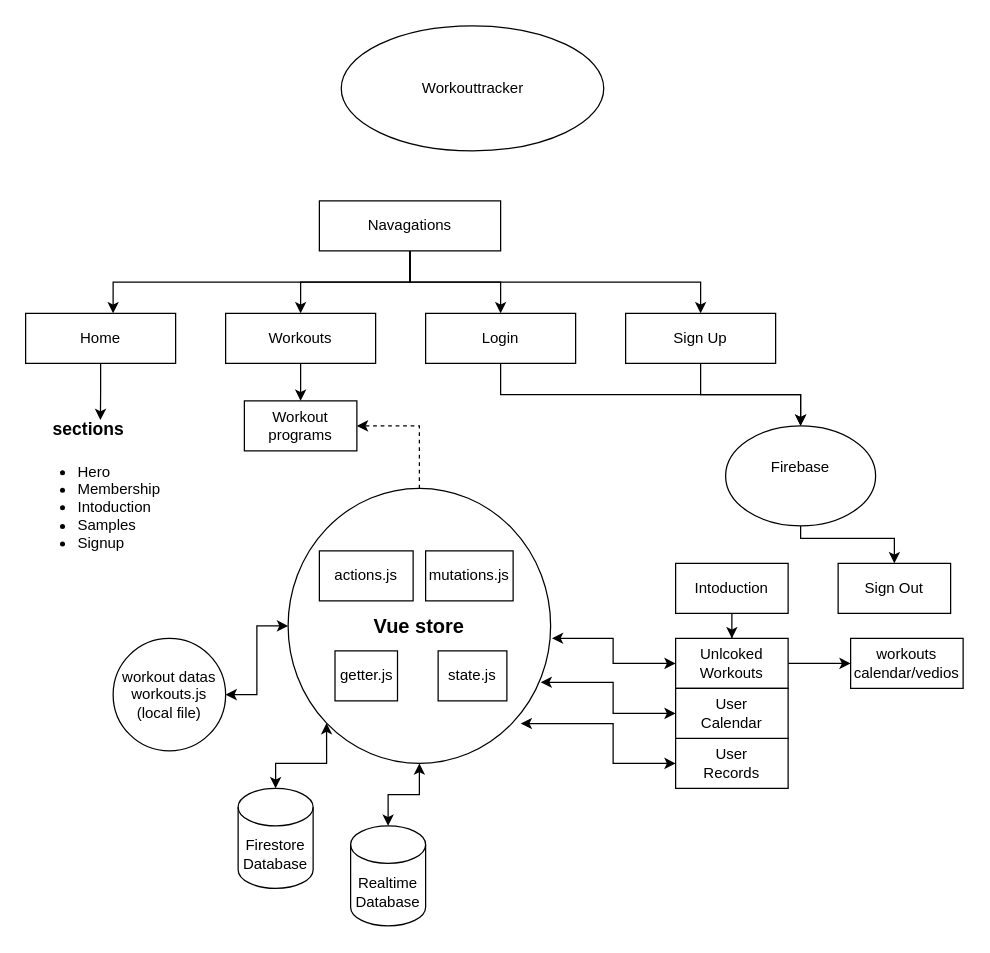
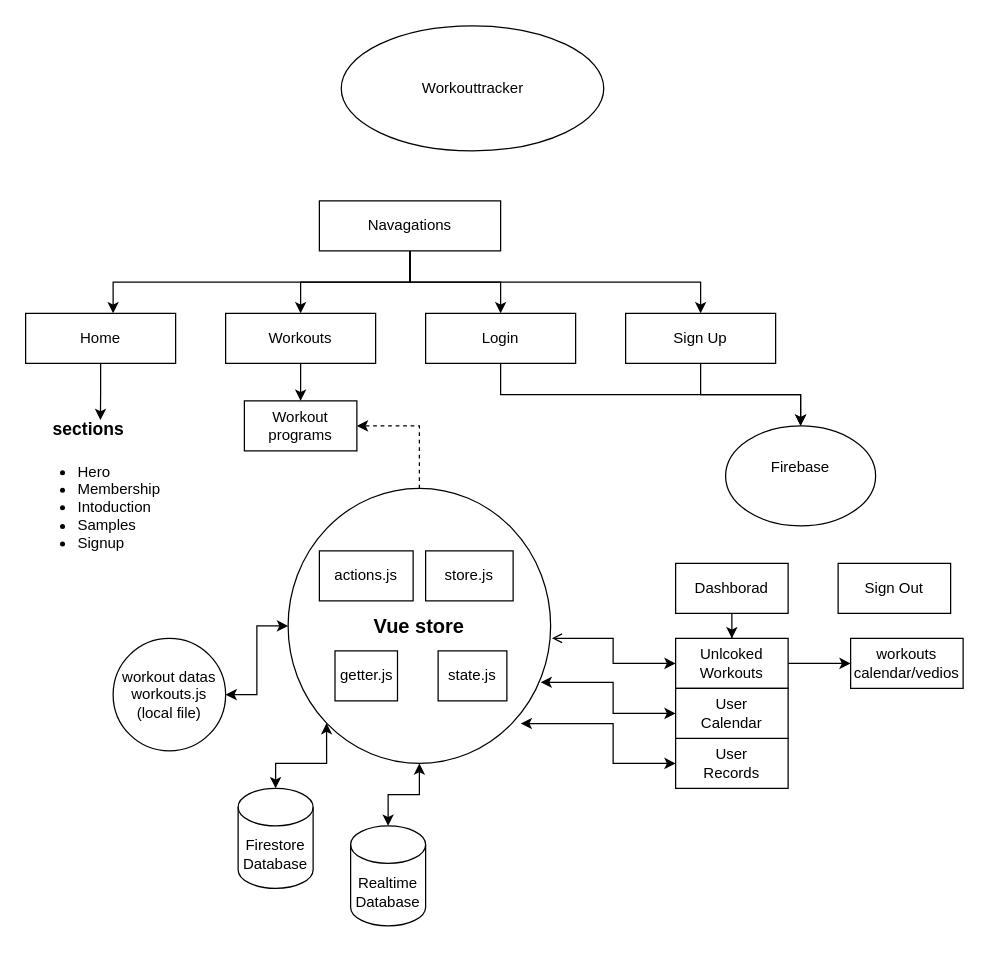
(850, 538) -> none
(469, 576) -> (469, 576)
(732, 588) -> (732, 588)
(562, 638) -> (559, 638)
